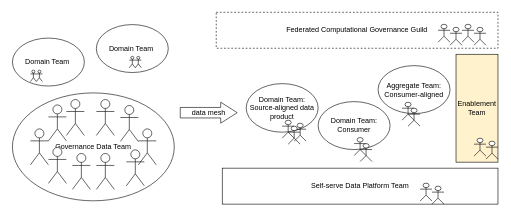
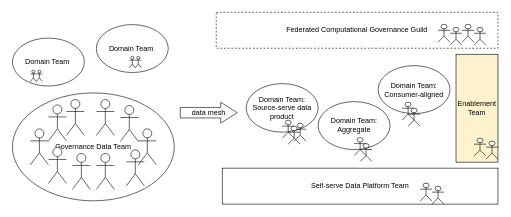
(414, 90) -> (414, 90)
(282, 108) -> (282, 108)
(354, 126) -> (354, 126)
